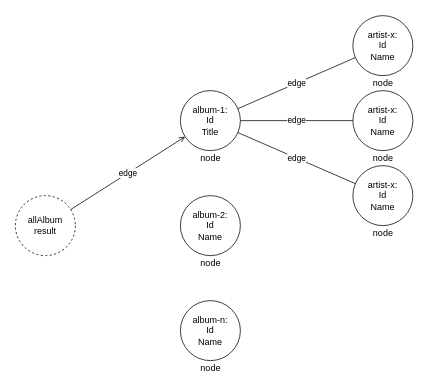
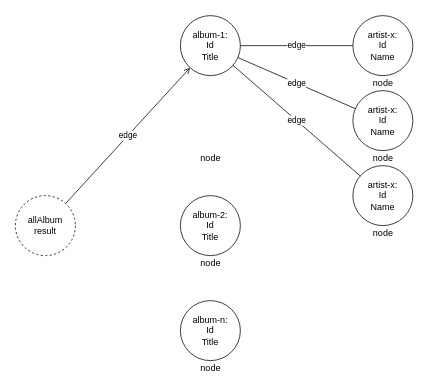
(210, 120) -> (210, 45)
(210, 225) -> (210, 225)
(210, 330) -> (210, 330)
